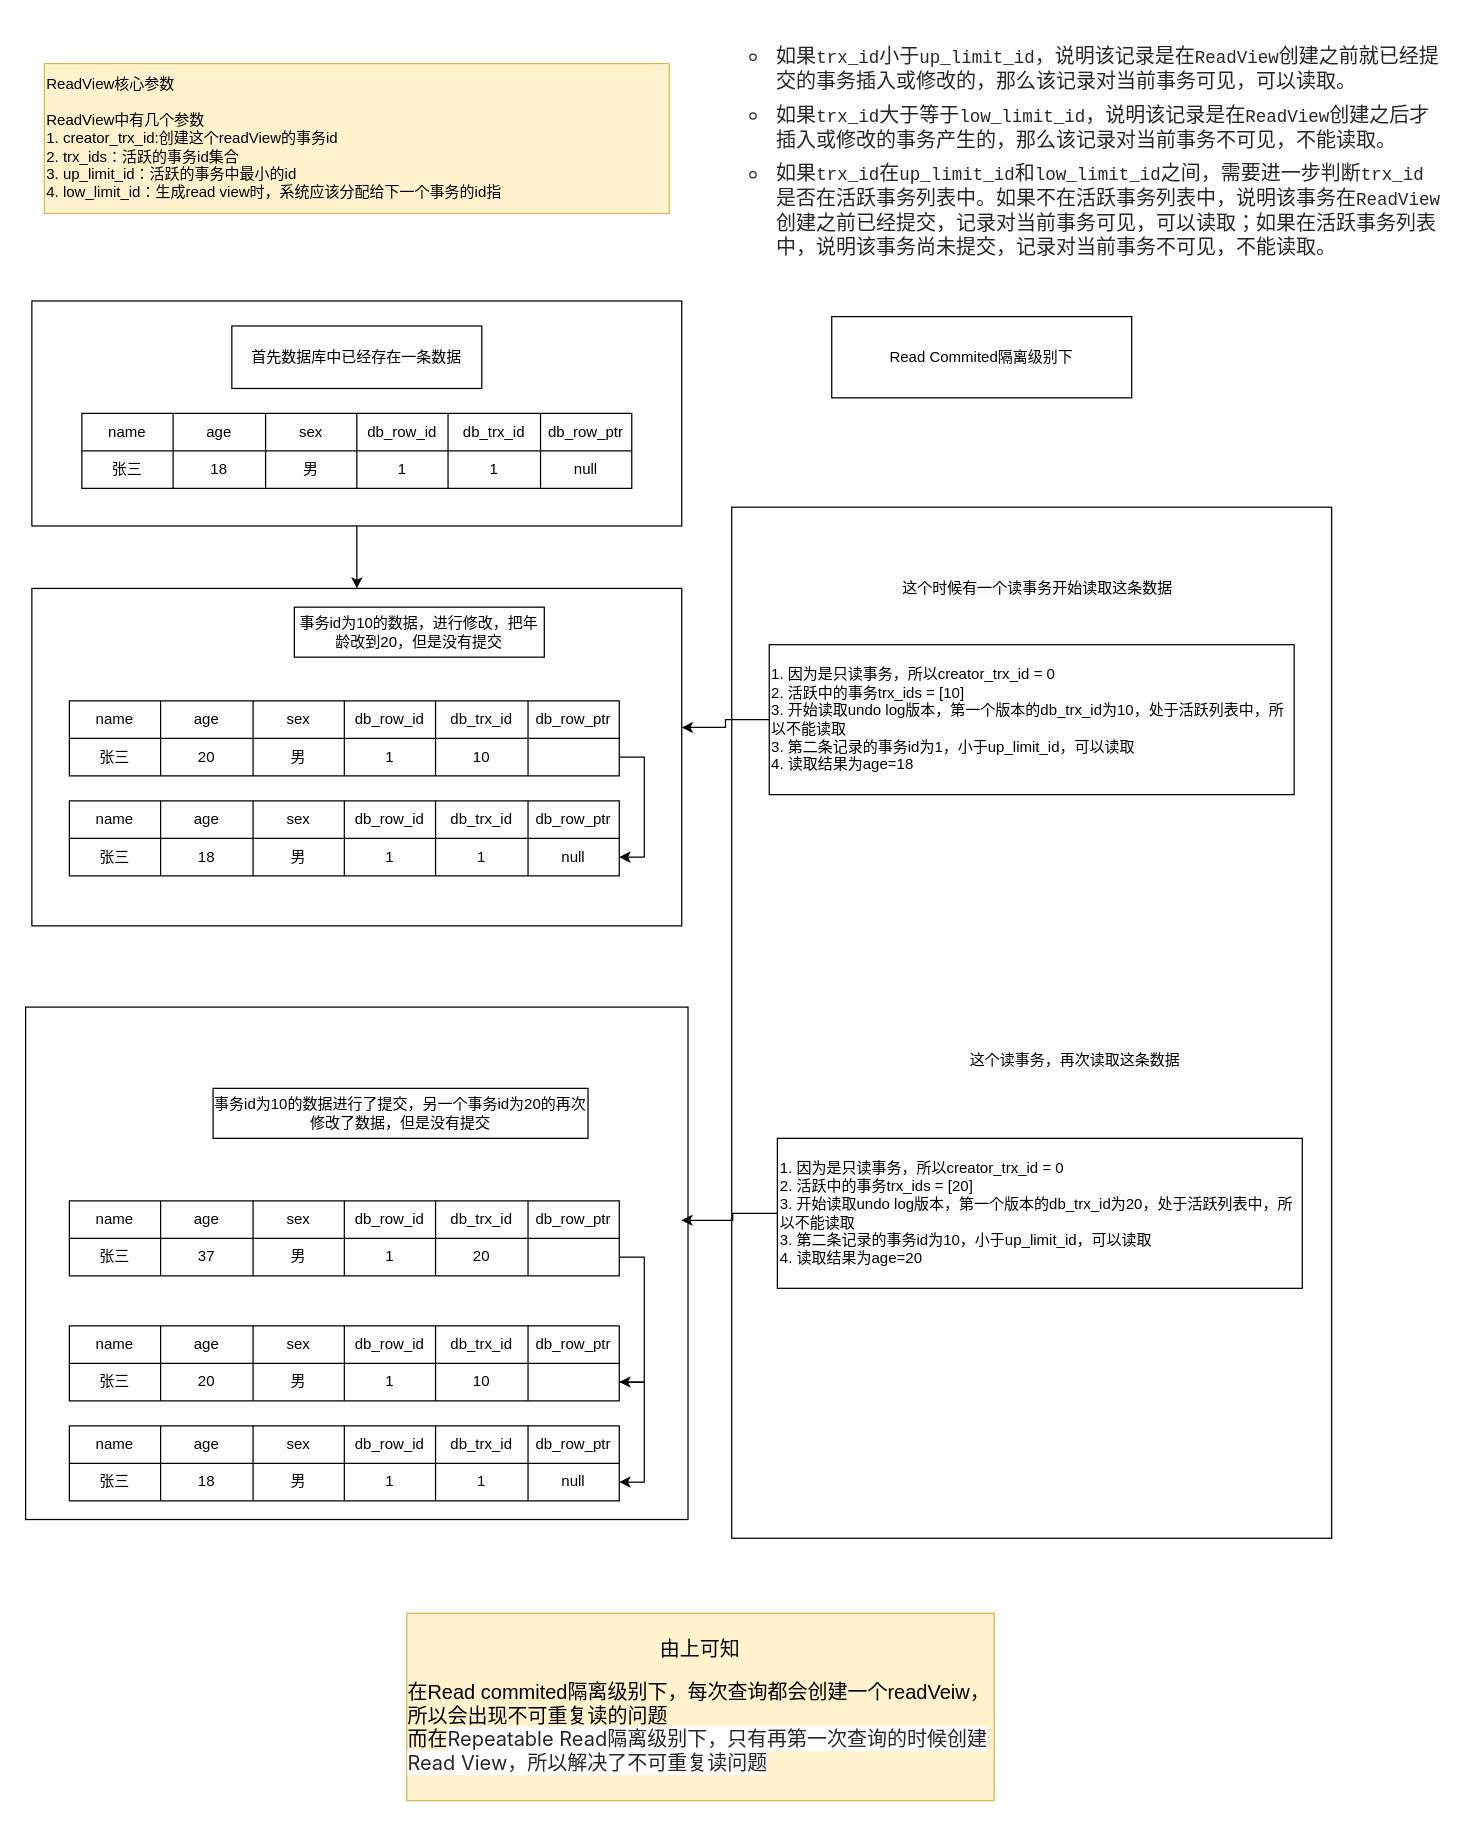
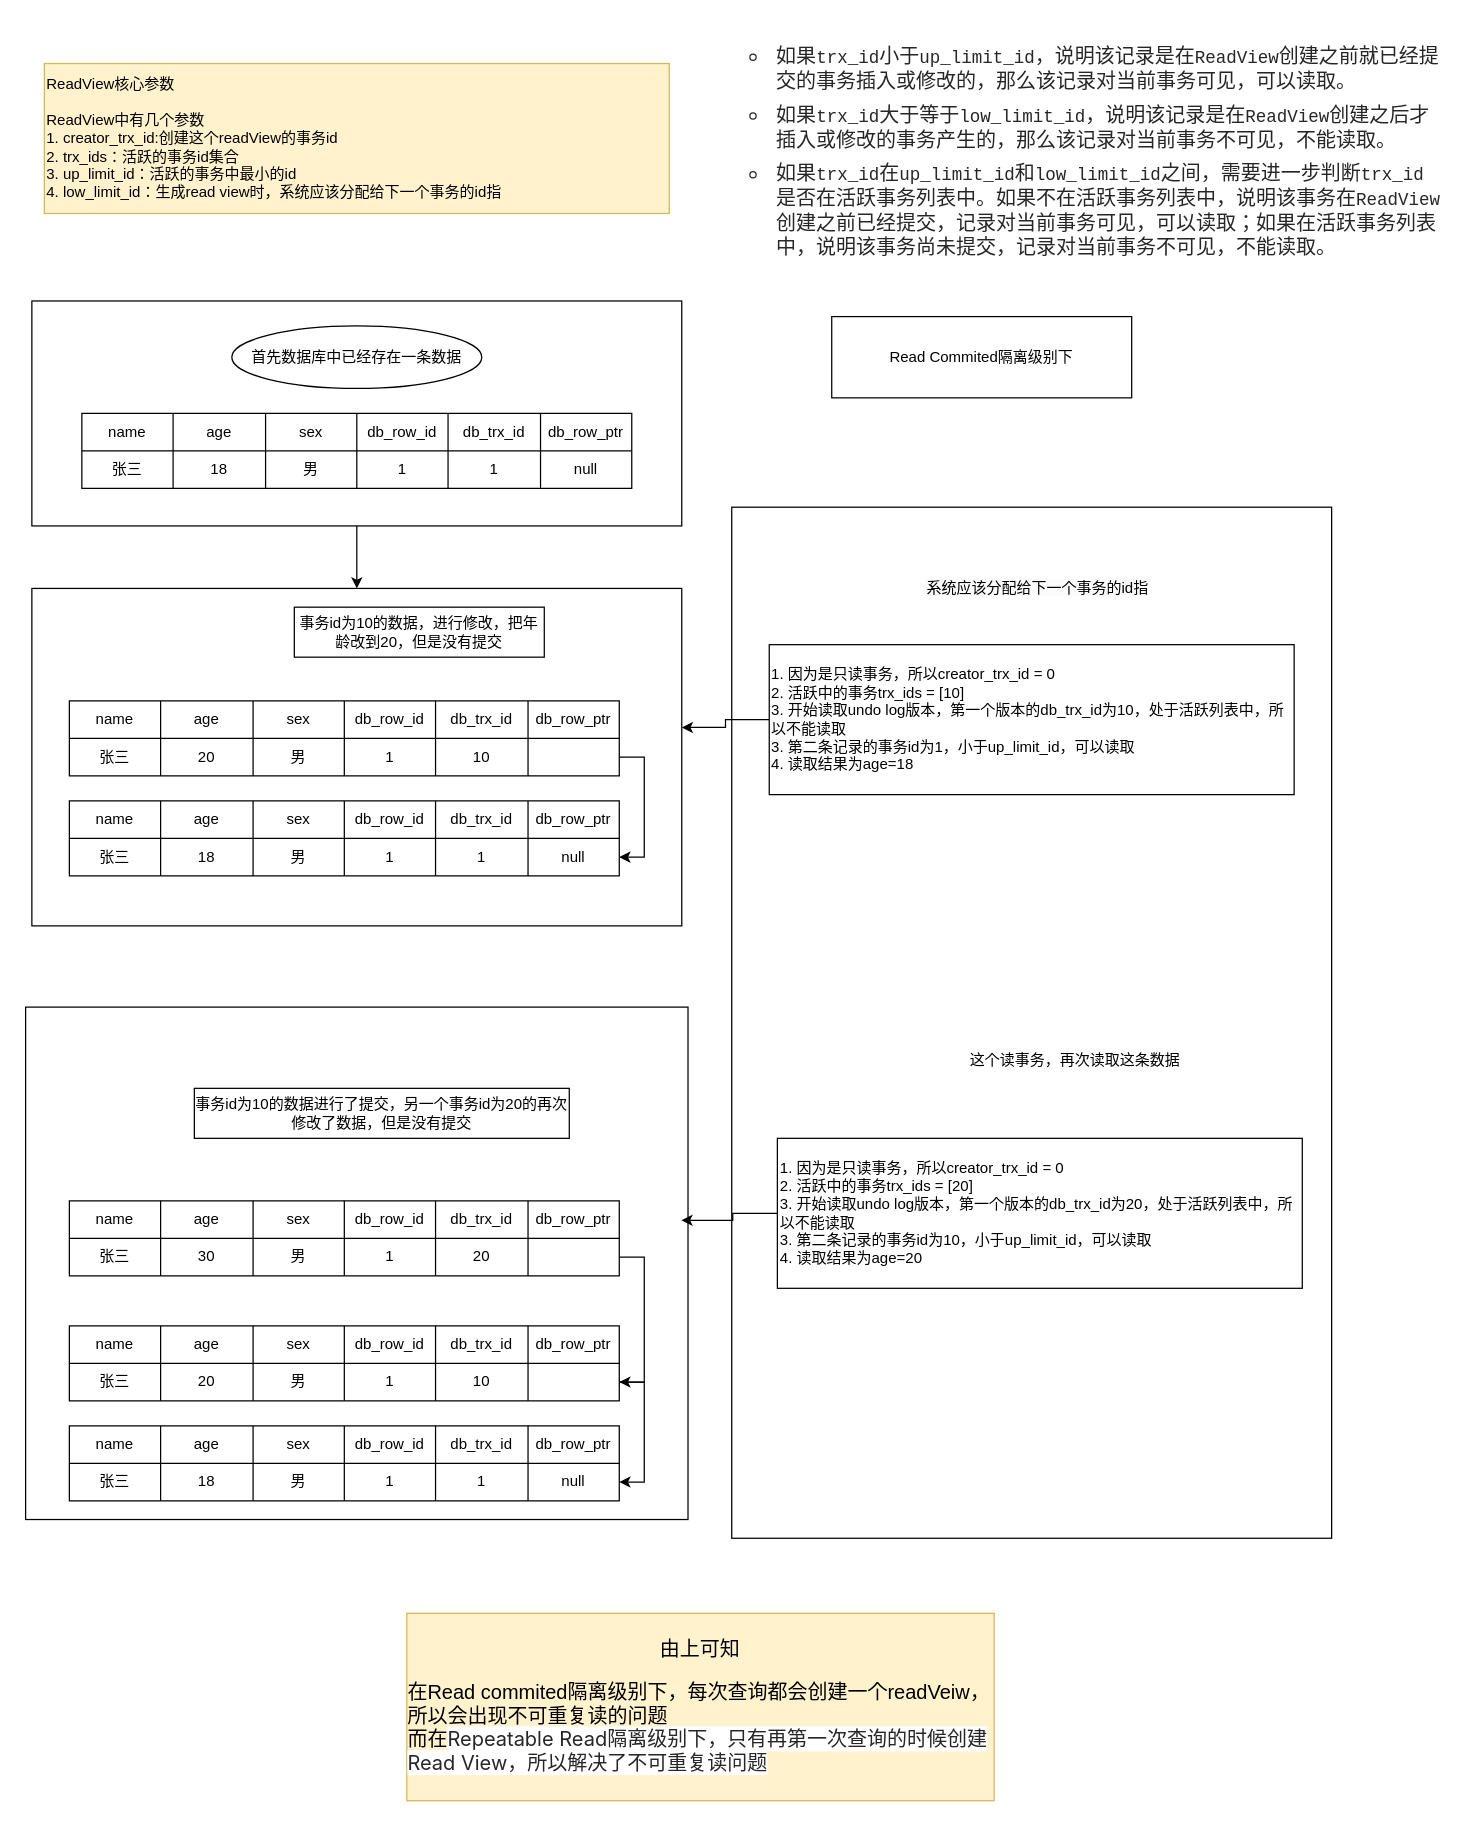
(357, 357) -> (357, 357)
(1038, 588) -> (1038, 588)
(401, 1113) -> (382, 1113)
(207, 1257) -> (207, 1257)
